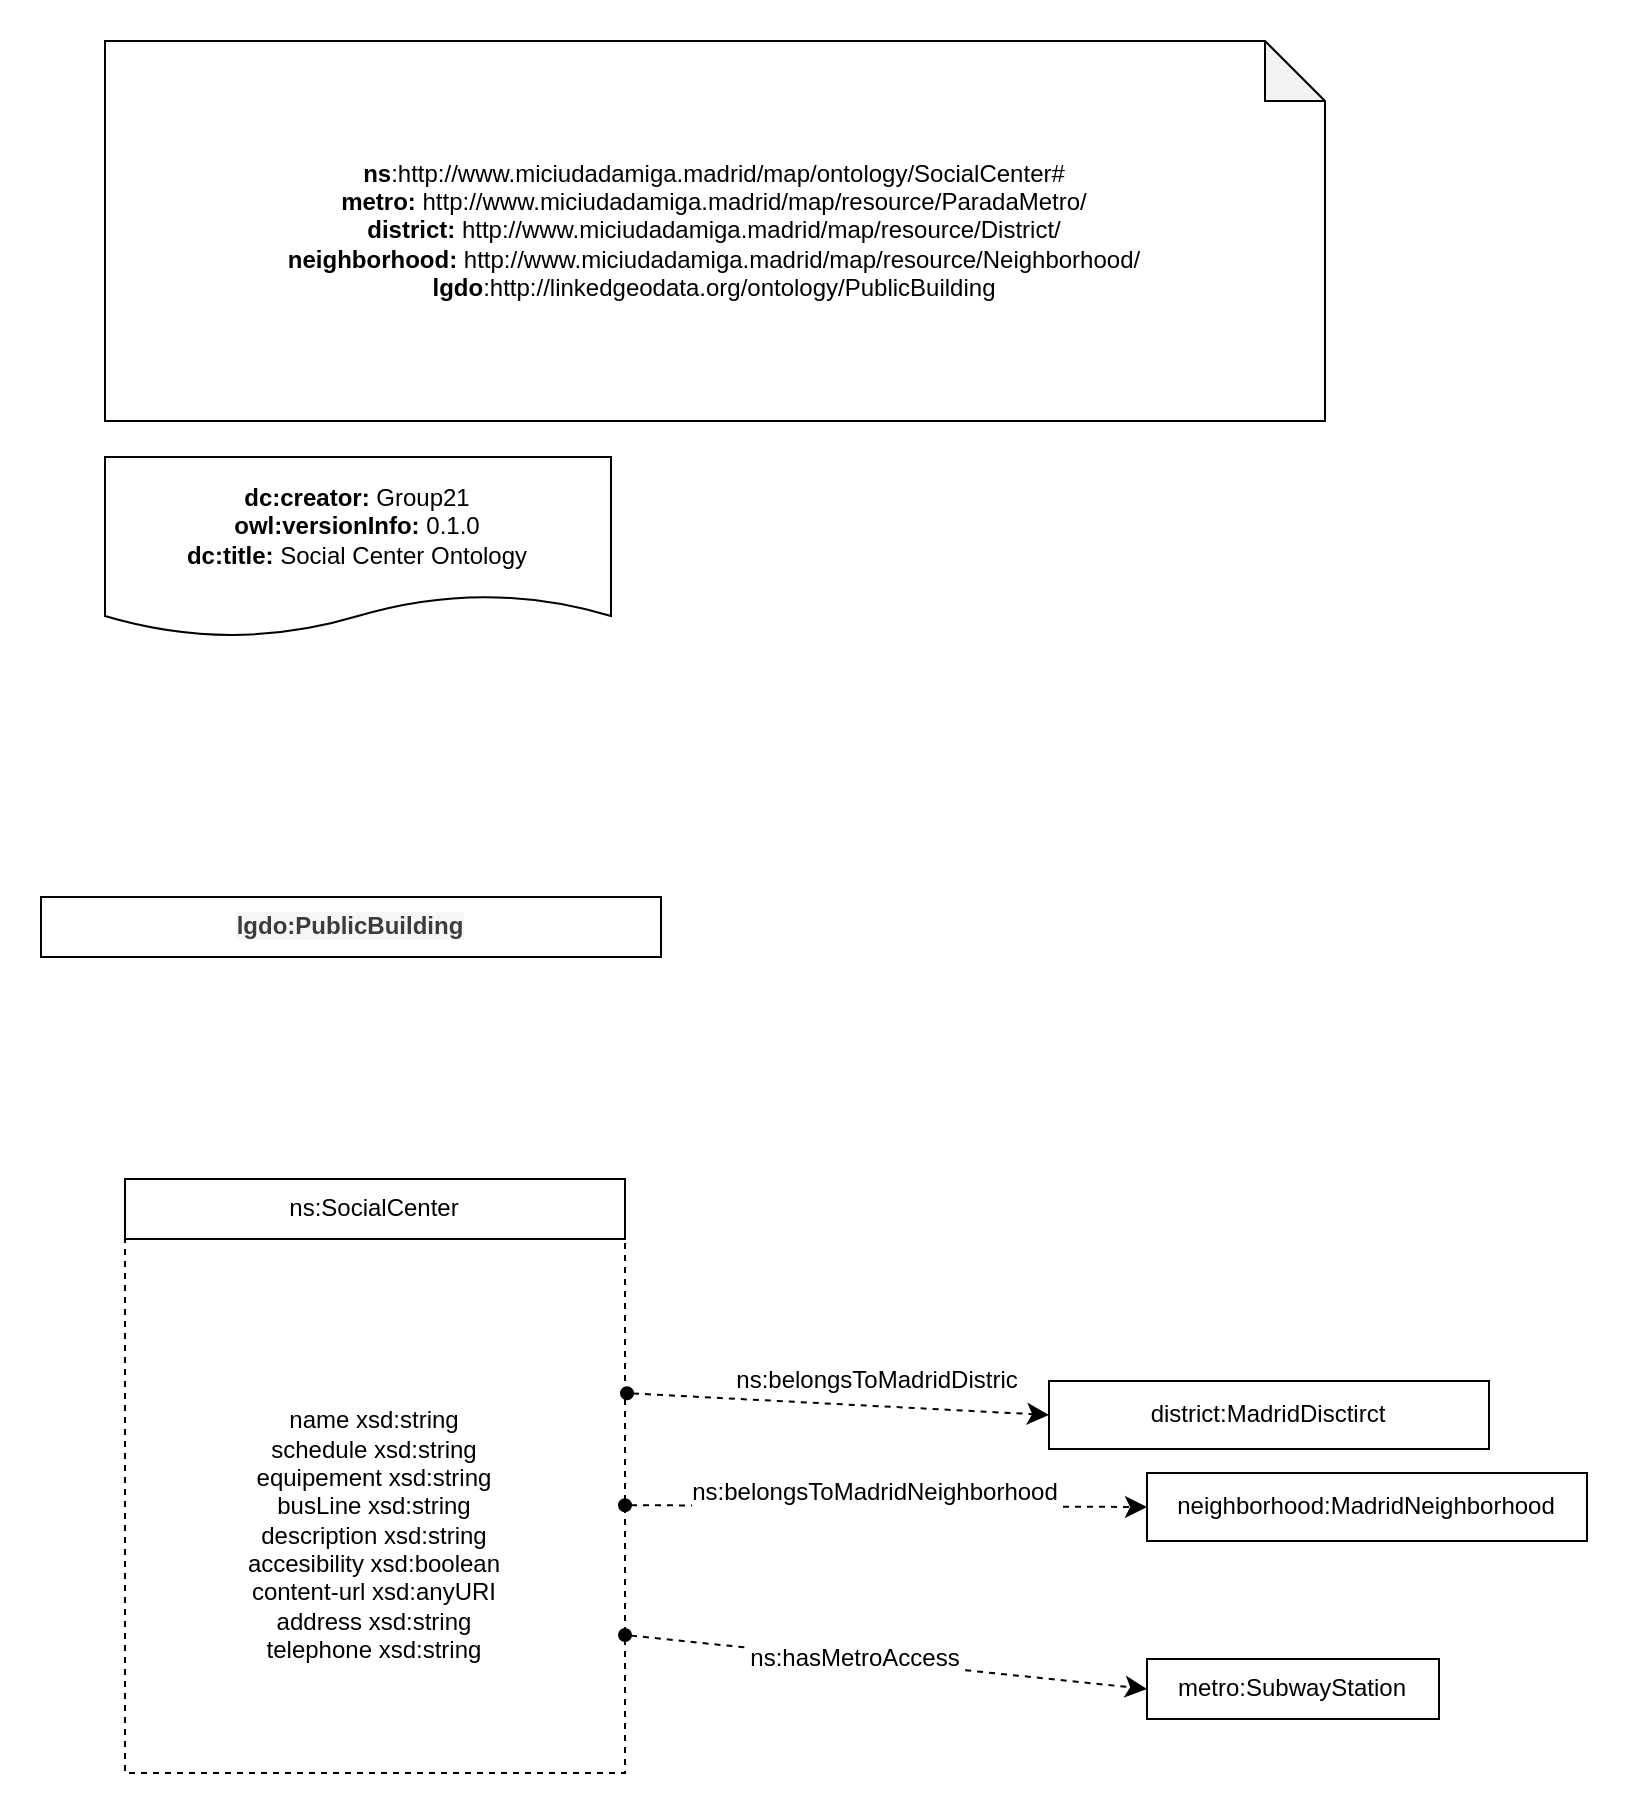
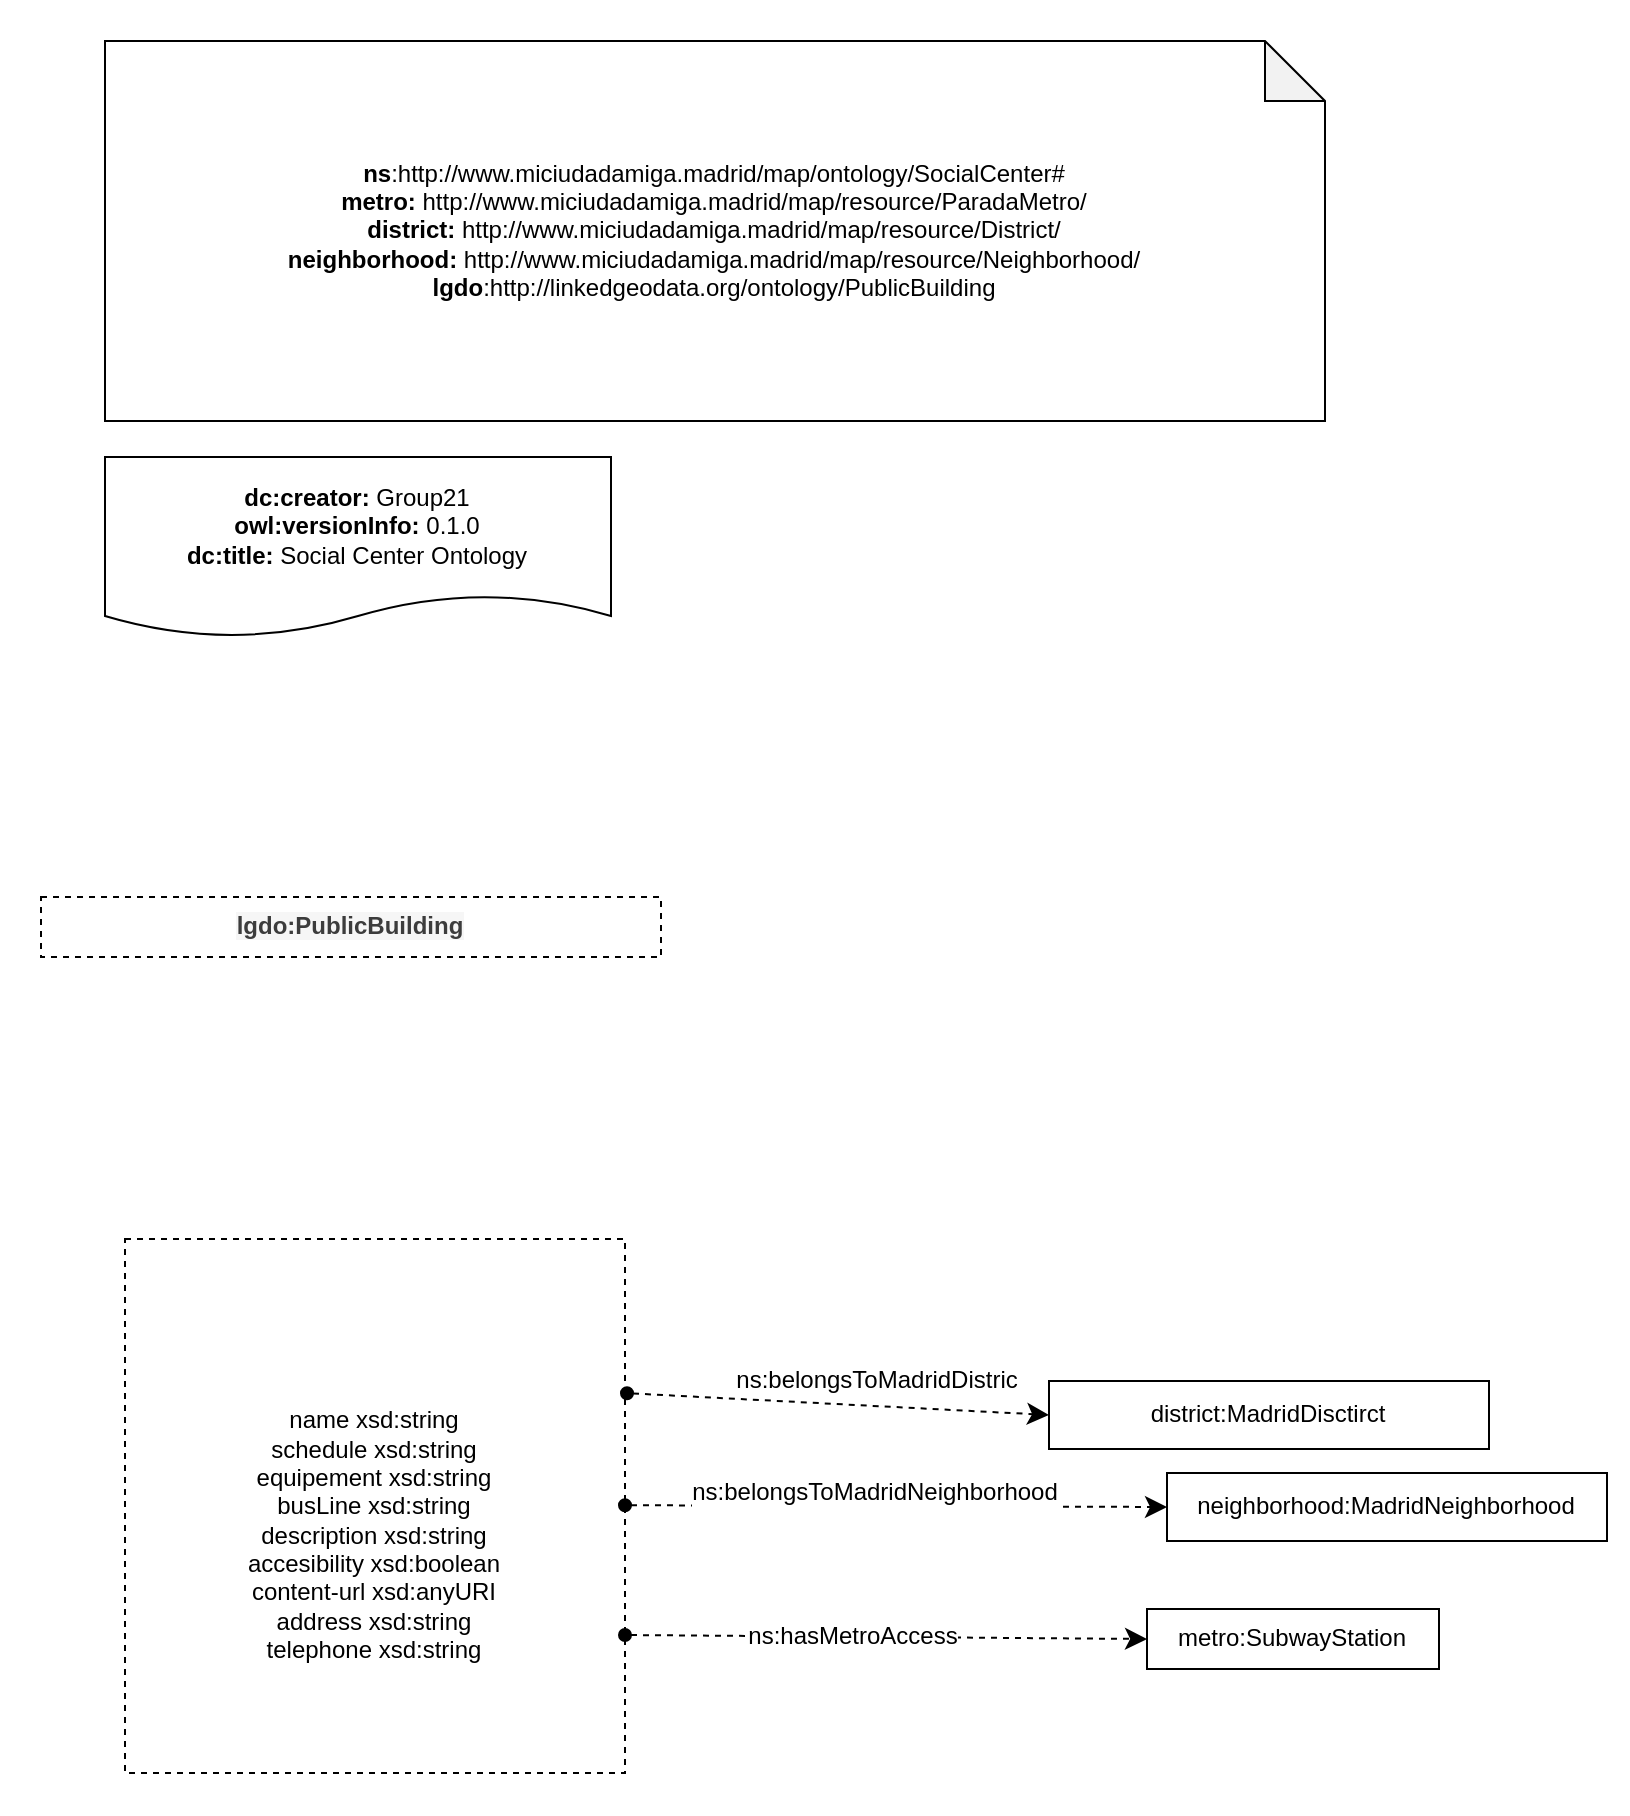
(351, 927) -> (351, 927)
(375, 1209) -> none
(1367, 1507) -> (1387, 1507)
(1293, 1689) -> (1293, 1639)
